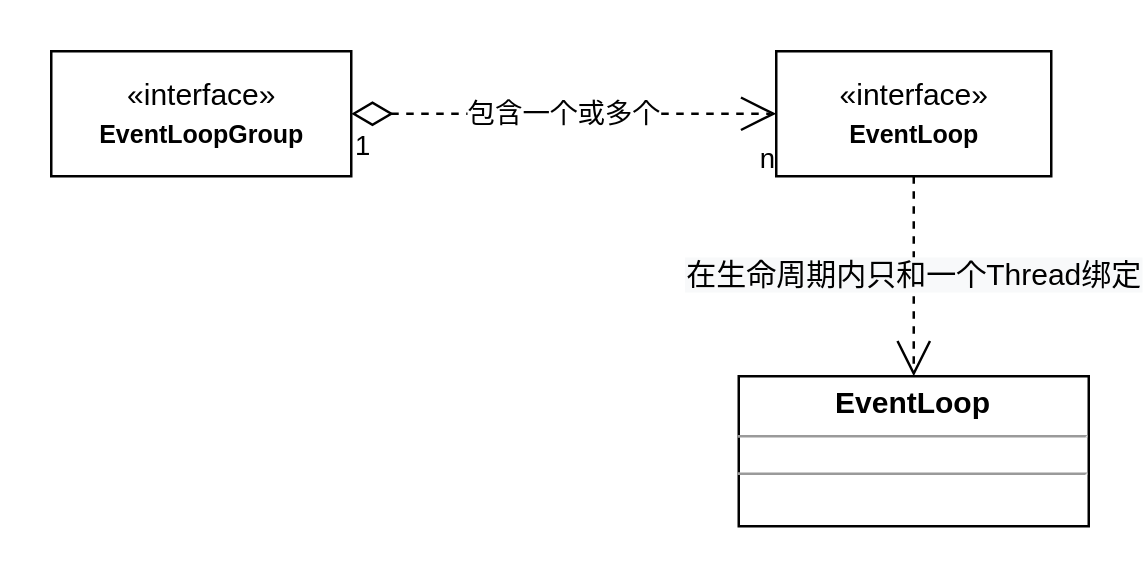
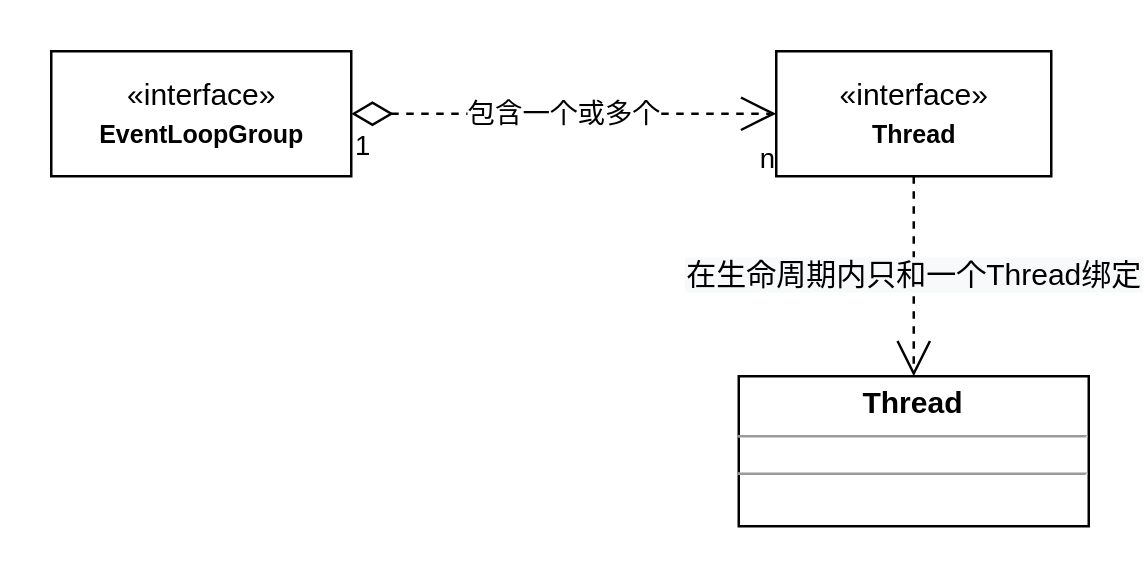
(915, 114) -> (915, 114)
(814, 394) -> (789, 394)
